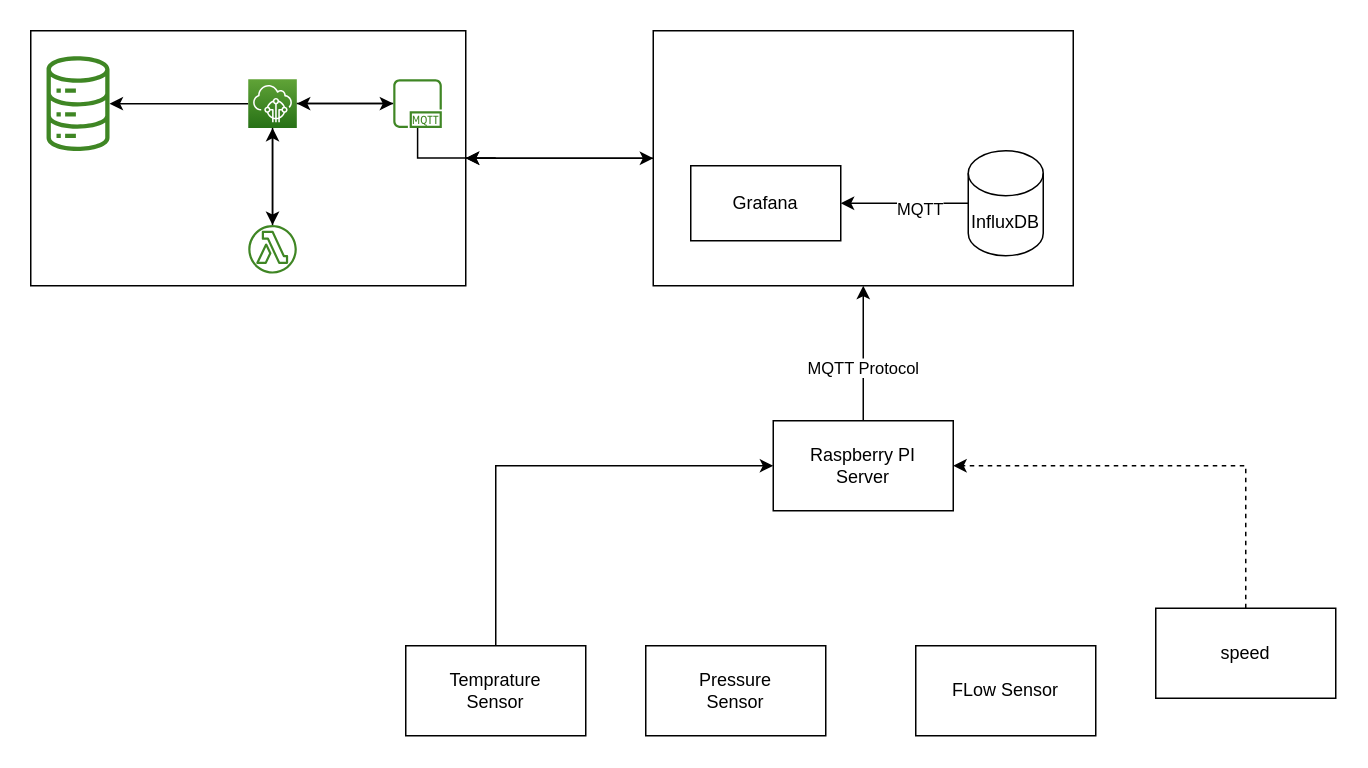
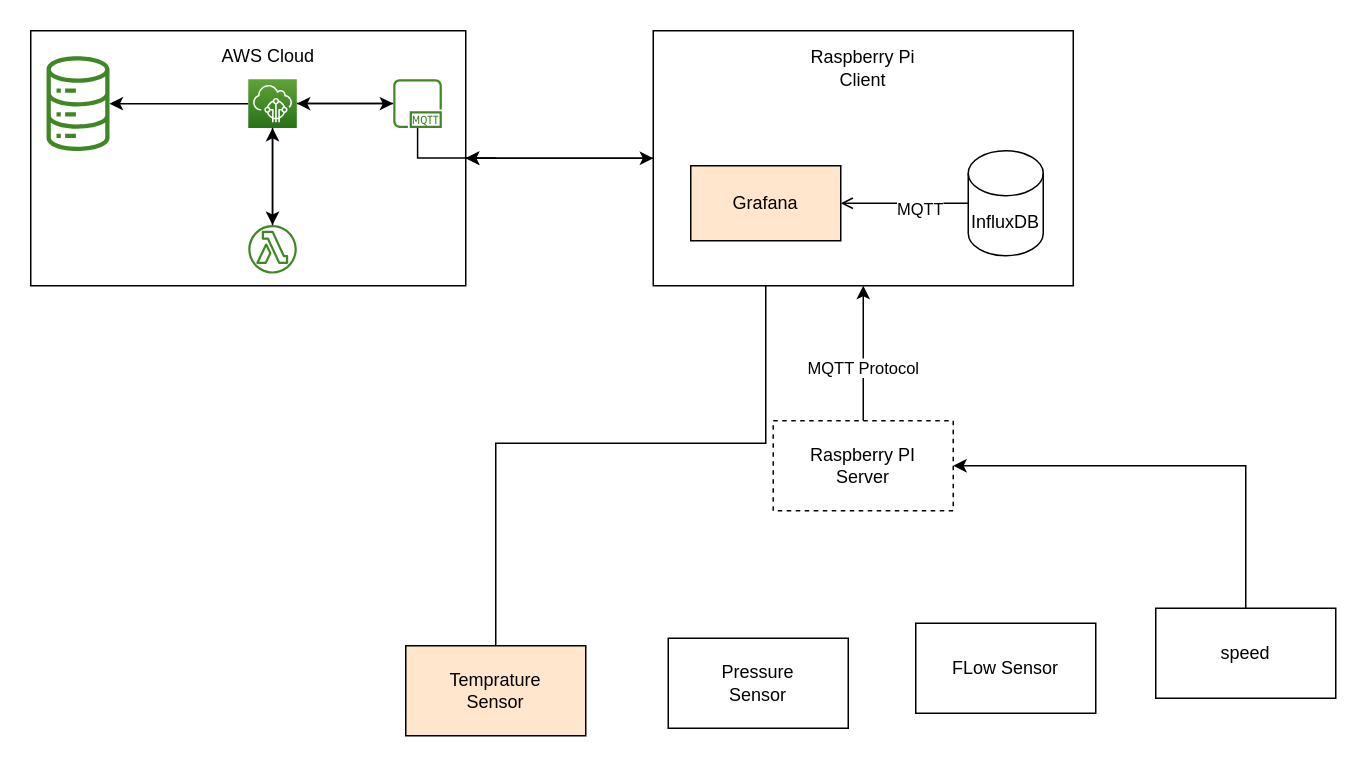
none -> (269, 56)
none -> (863, 68)
(766, 203) -> (766, 203)
(852, 203) -> (849, 203)
(628, 466) -> (697, 443)
(863, 466) -> (863, 466)
(1175, 466) -> (1175, 466)
(496, 691) -> (496, 691)
(736, 691) -> (758, 683)
(1006, 691) -> (1006, 668)
